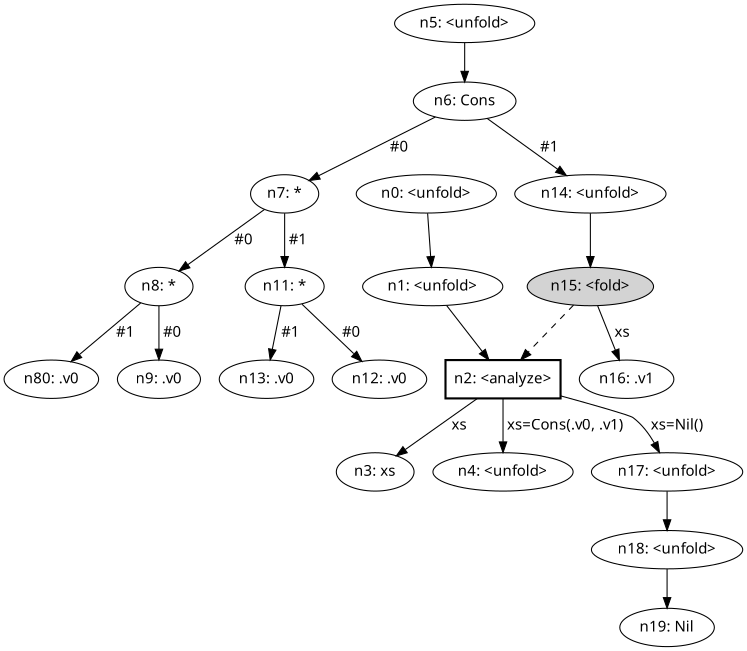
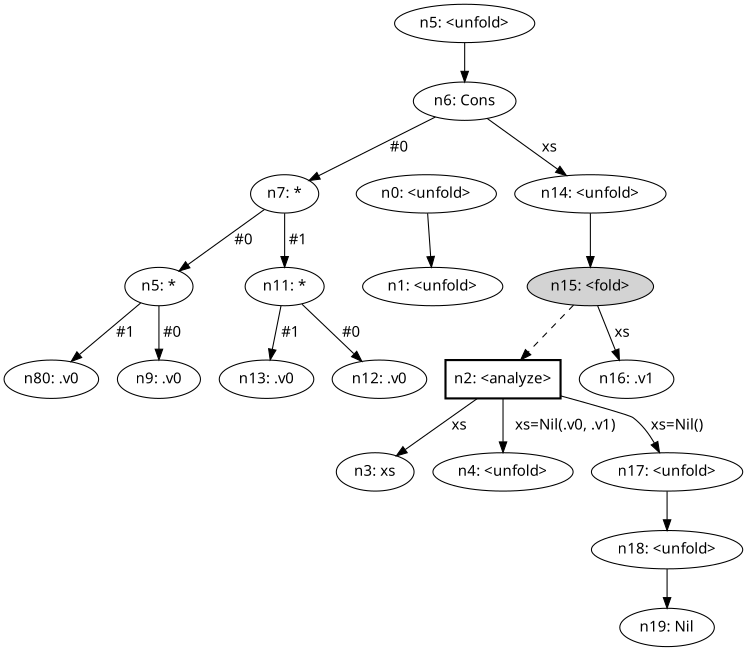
(549, 148) -> (549, 148)
(159, 287) -> (159, 287)
(464, 328) -> none
(566, 426) -> (566, 426)
